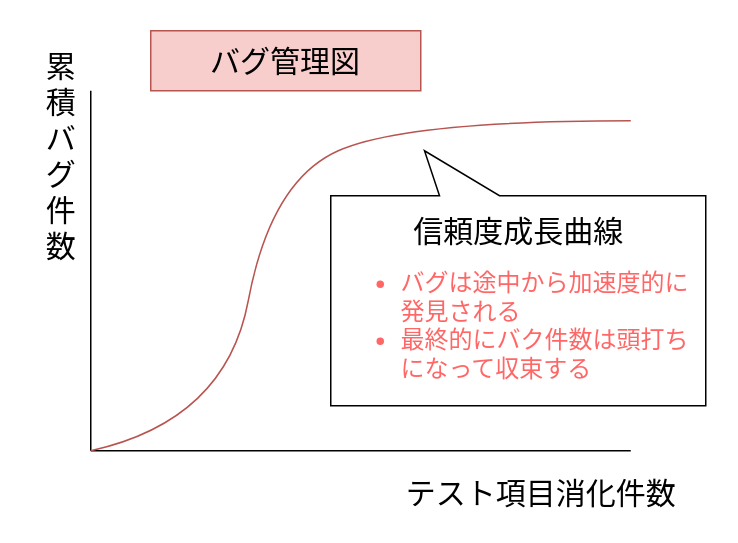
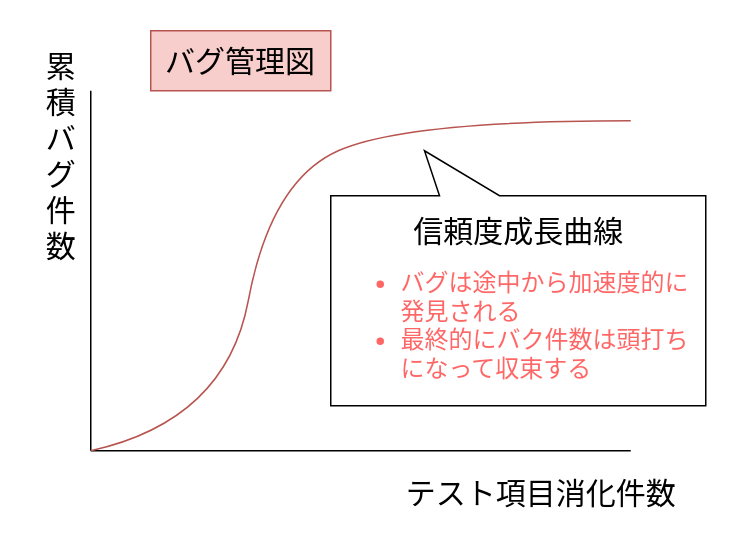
(286, 61) -> (241, 61)
